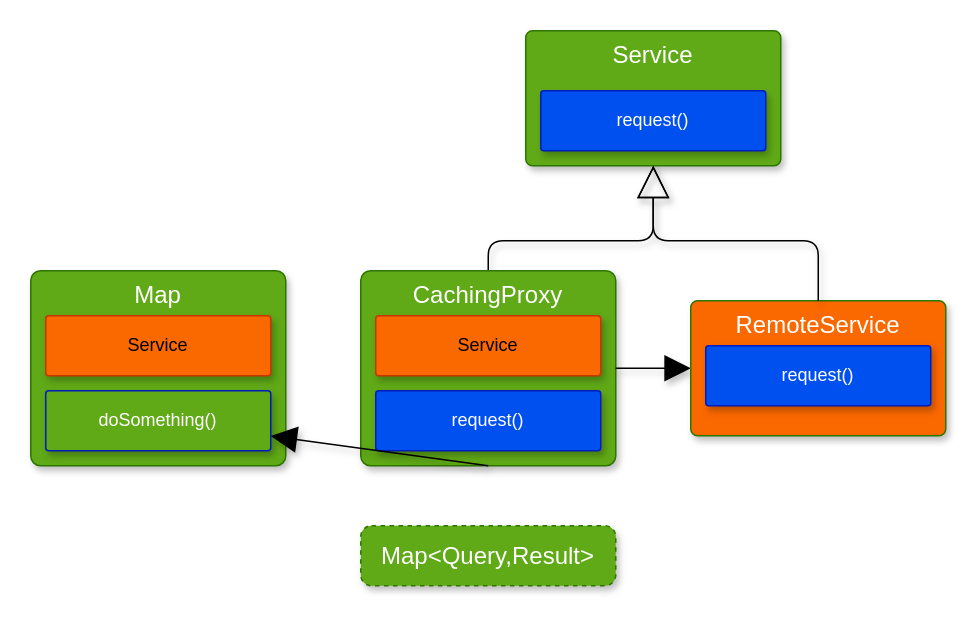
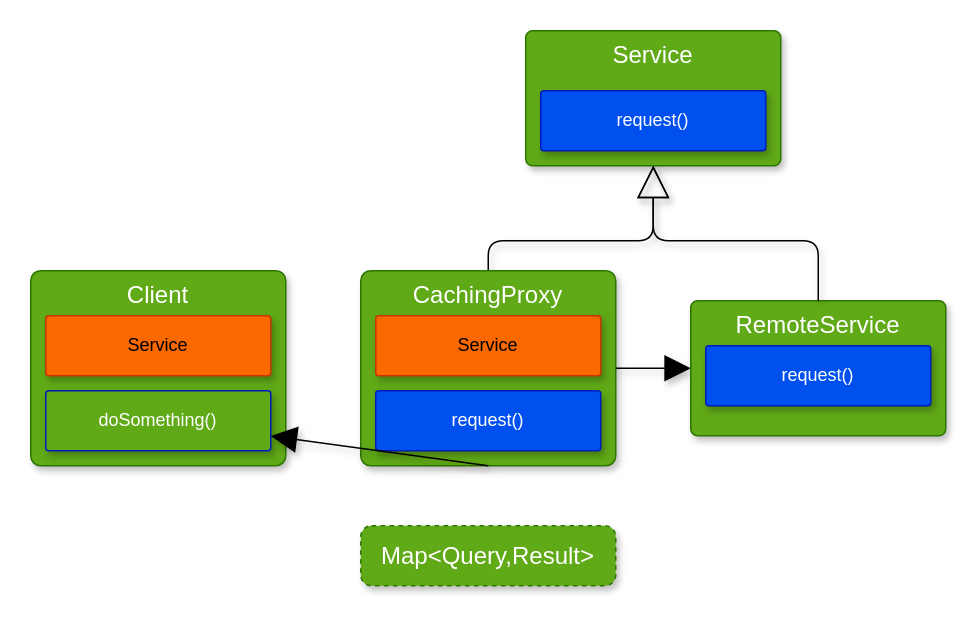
(158, 292) -> (158, 292)
(818, 322) -> (818, 322)
